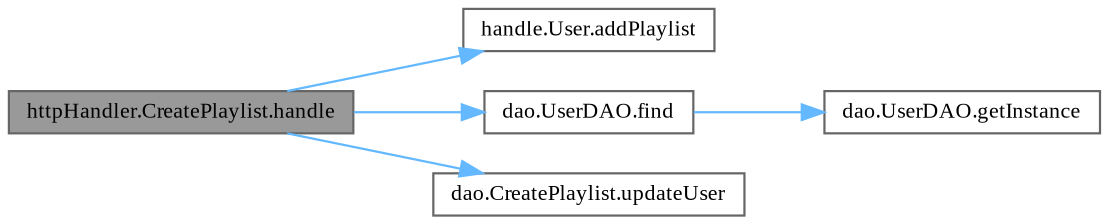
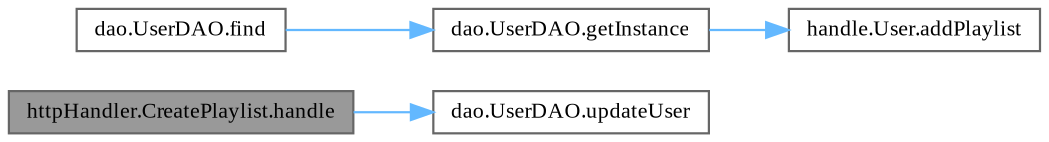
(374, 73) -> (737, 30)
(407, 112) -> none
(589, 194) -> (571, 112)
